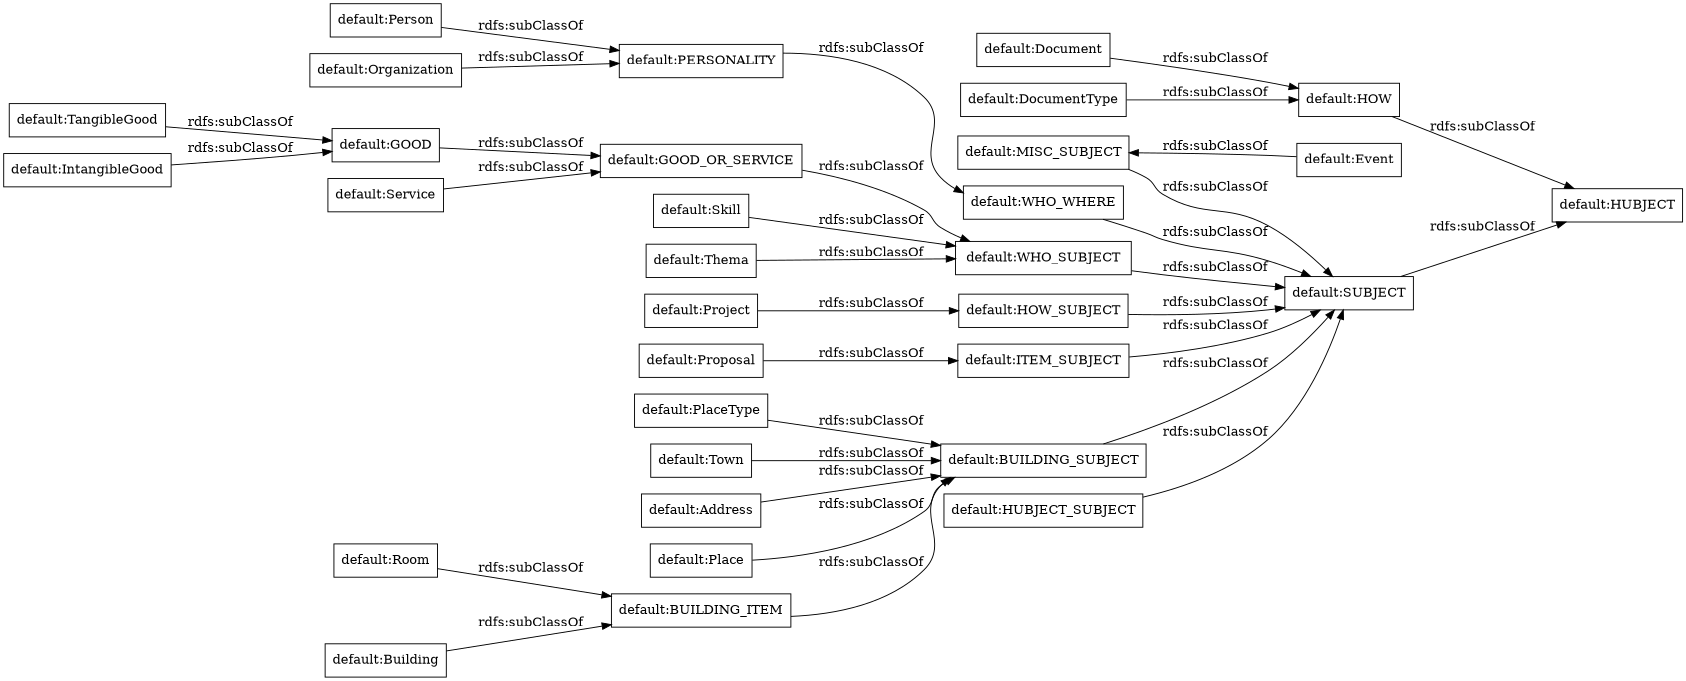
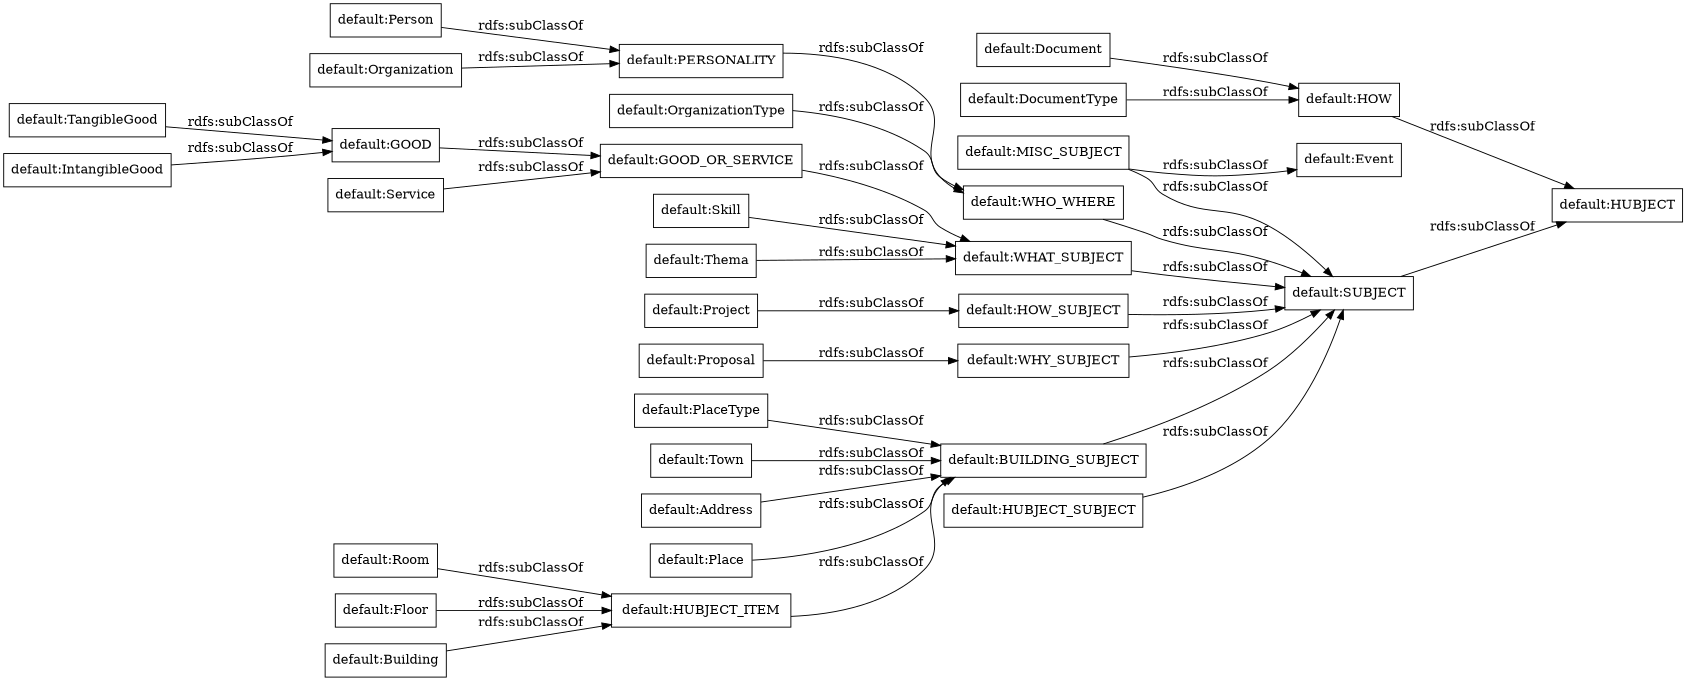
none -> (701, 111)
(1218, 154) -> (1208, 176)
(1043, 258) -> (1043, 258)
(1043, 361) -> (1043, 361)
none -> (386, 610)
(701, 610) -> (701, 610)
